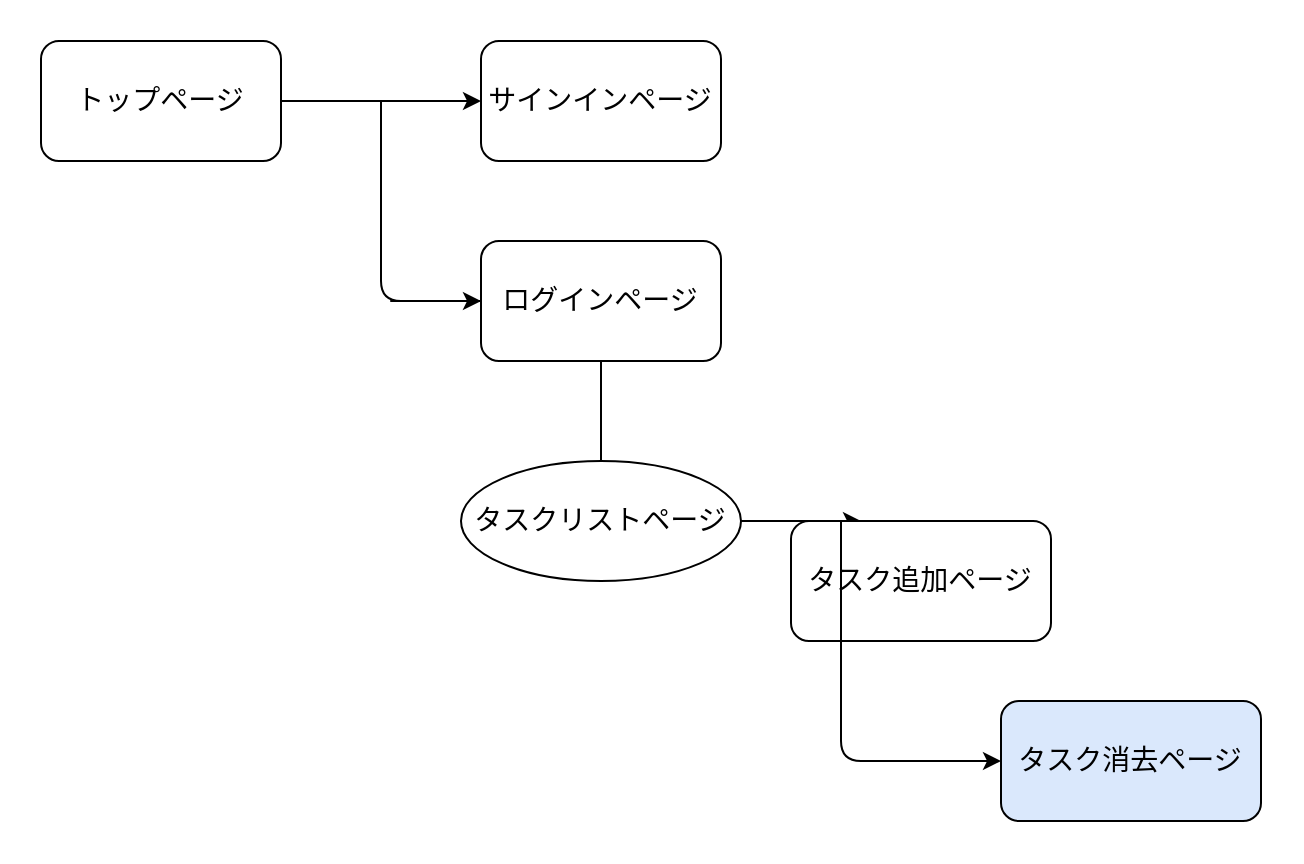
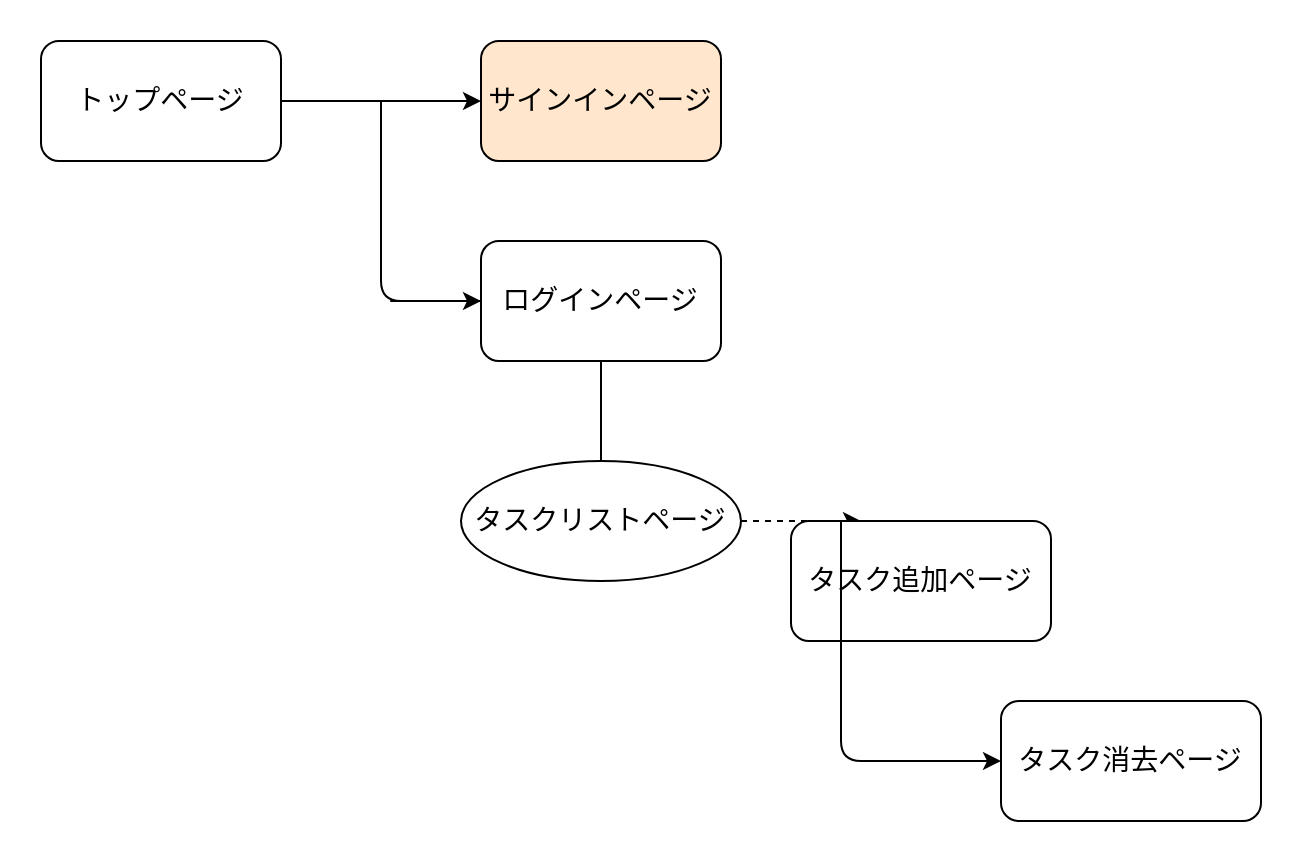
(601, 101) -> (601, 101)
(773, 521) -> (773, 521)
(1131, 761) -> (1131, 761)
